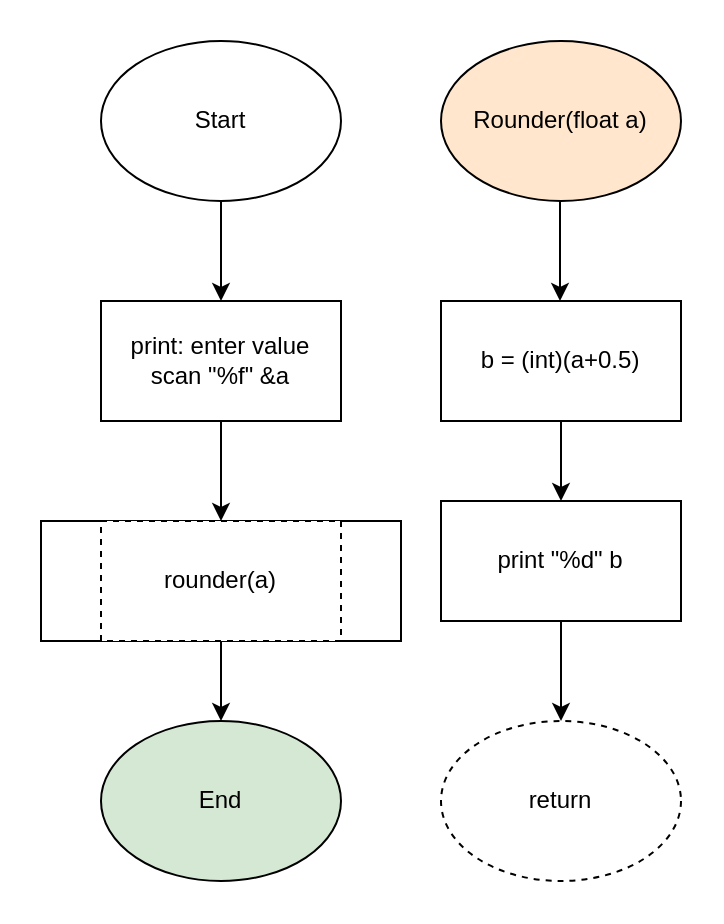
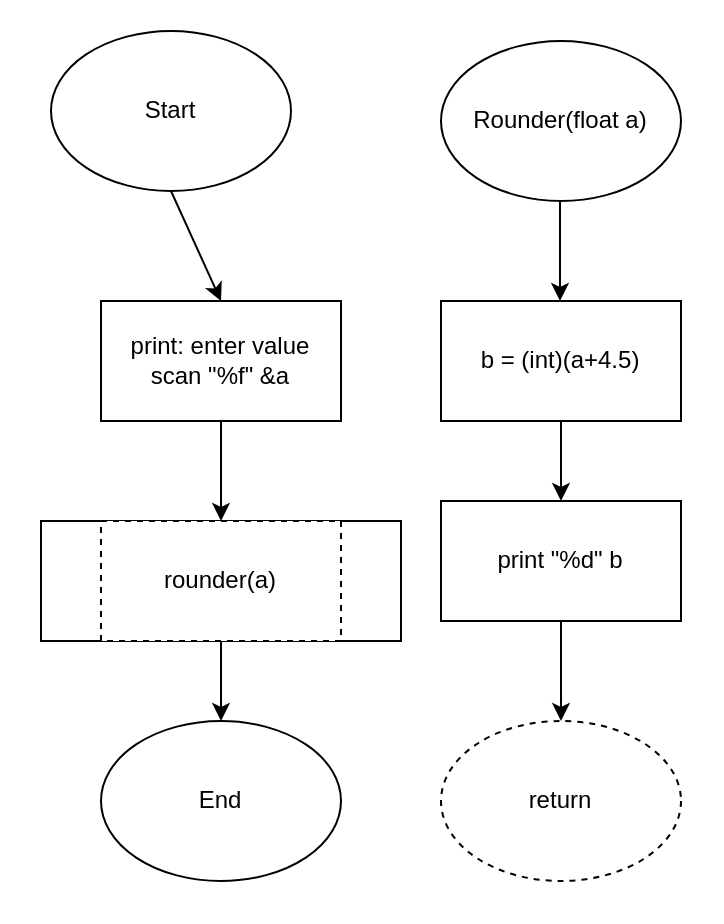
(221, 121) -> (171, 111)
(561, 121) -> (561, 121)
(561, 361) -> (561, 361)
(221, 801) -> (221, 801)
